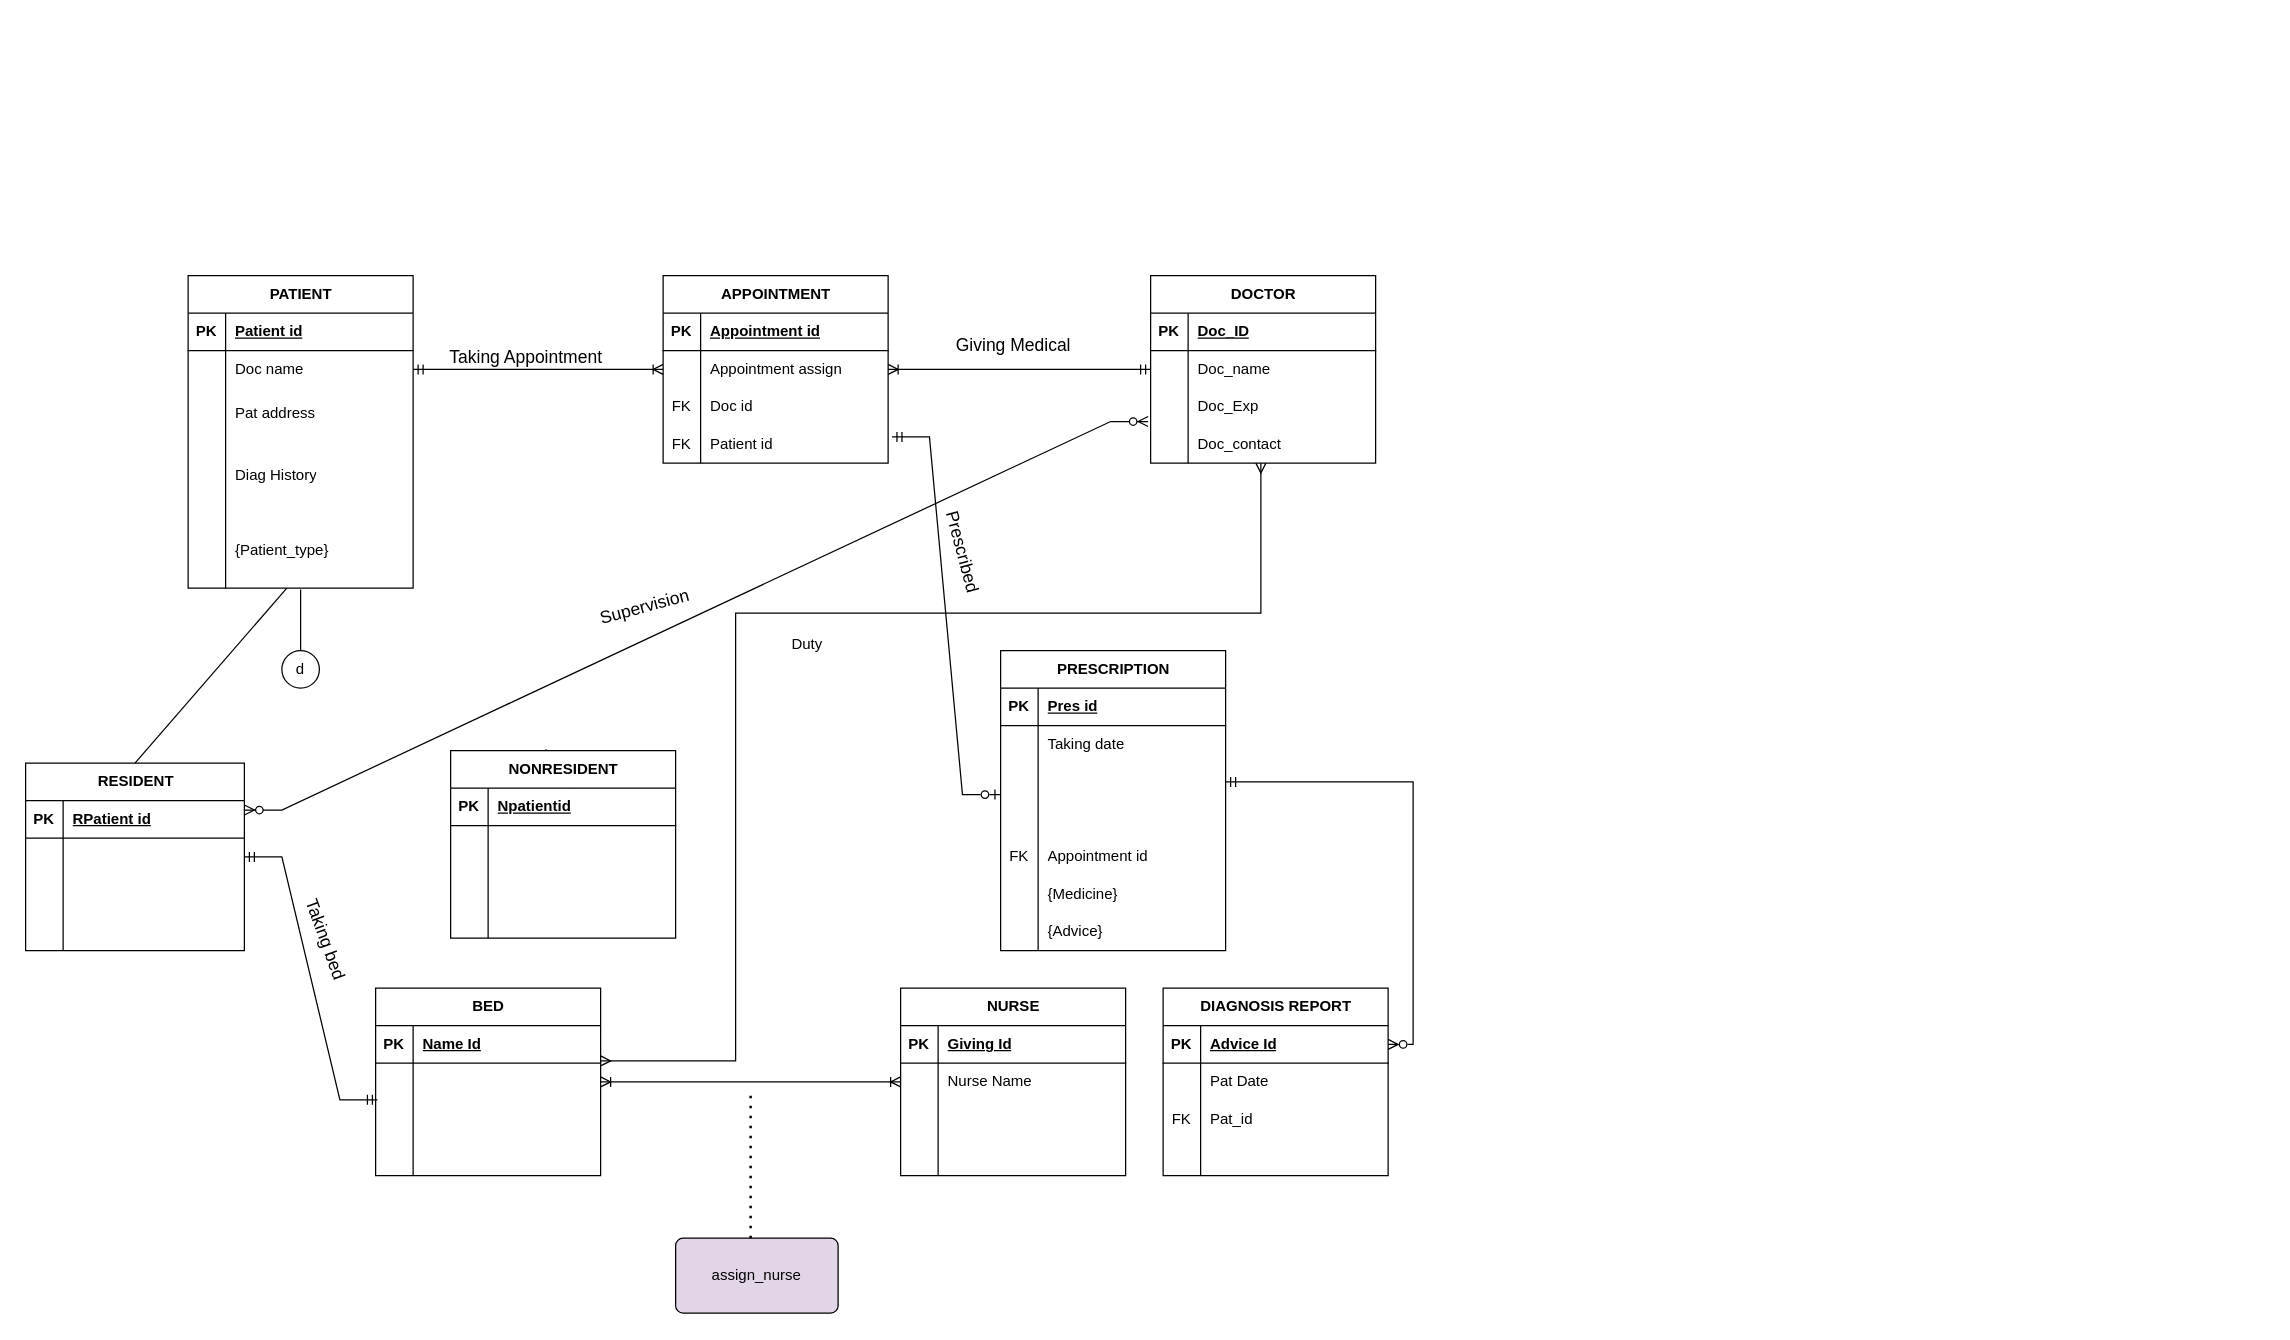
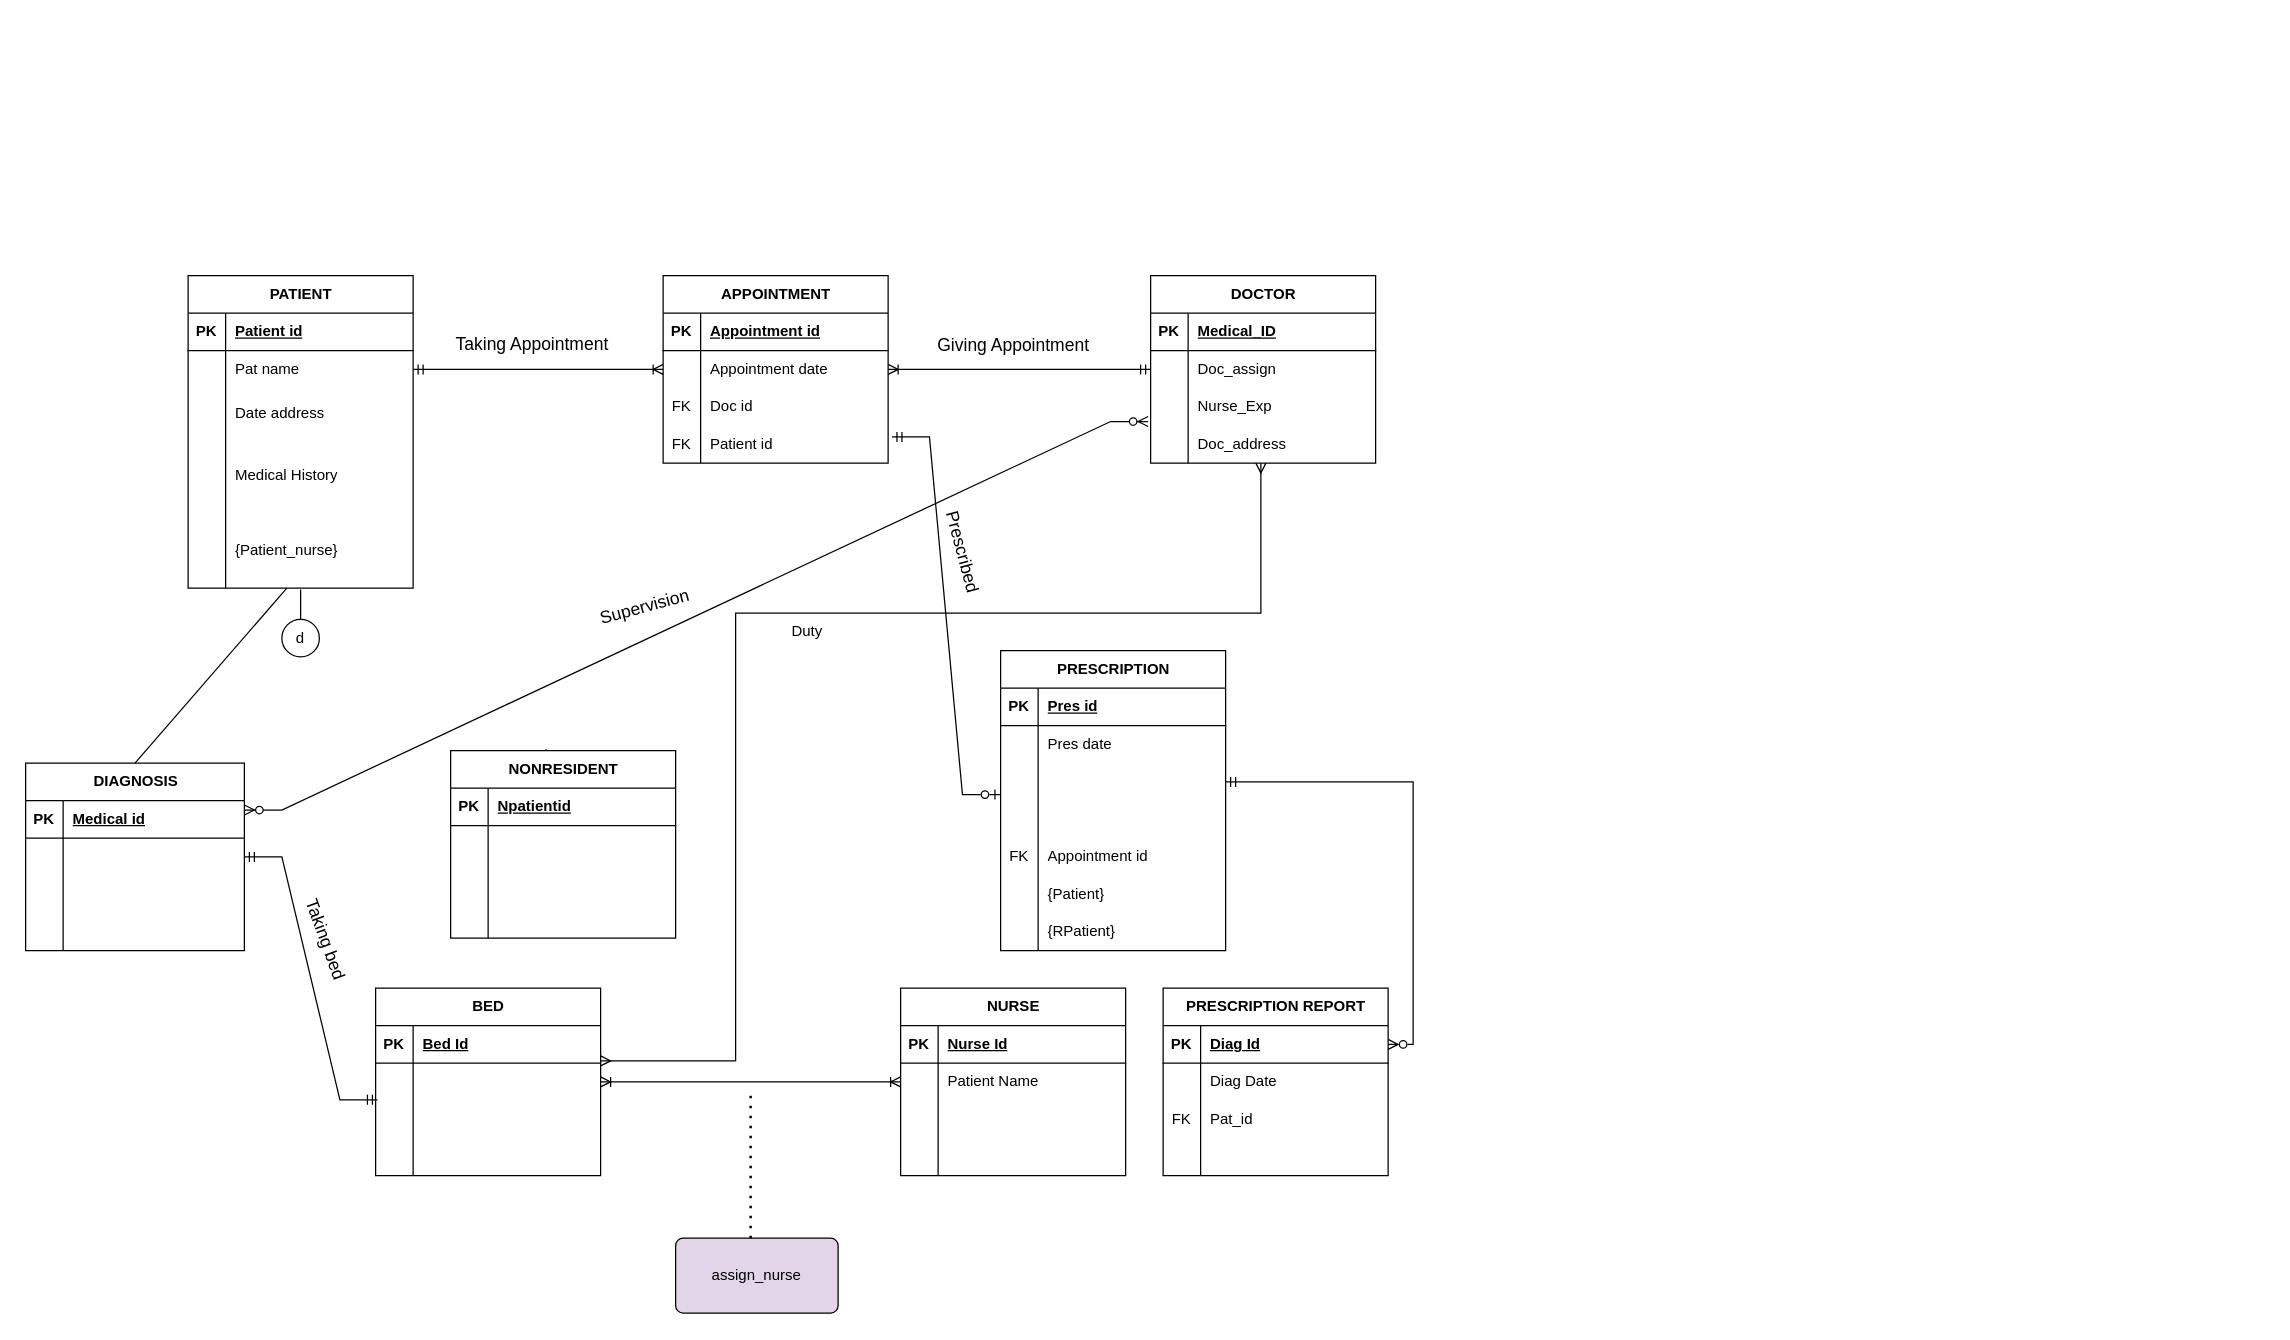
(1223, 332) -> (1236, 332)
(1014, 344) -> (1014, 344)
(526, 357) -> (532, 344)
(267, 369) -> (267, 369)
(780, 369) -> (774, 369)
(1232, 369) -> (1238, 369)
(1228, 407) -> (1236, 407)
(280, 413) -> (284, 413)
(1244, 444) -> (1244, 444)
(280, 476) -> (291, 476)
(292, 551) -> (297, 551)
(807, 644) -> (807, 632)
(301, 669) -> (301, 638)
(1090, 744) -> (1084, 744)
(136, 782) -> (136, 782)
(113, 819) -> (107, 819)
(1086, 894) -> (1084, 894)
(1080, 932) -> (1088, 932)
(1276, 1007) -> (1276, 1007)
(451, 1044) -> (446, 1044)
(980, 1044) -> (980, 1044)
(1245, 1044) -> (1236, 1044)
(988, 1082) -> (995, 1082)
(1242, 1082) -> (1245, 1082)
